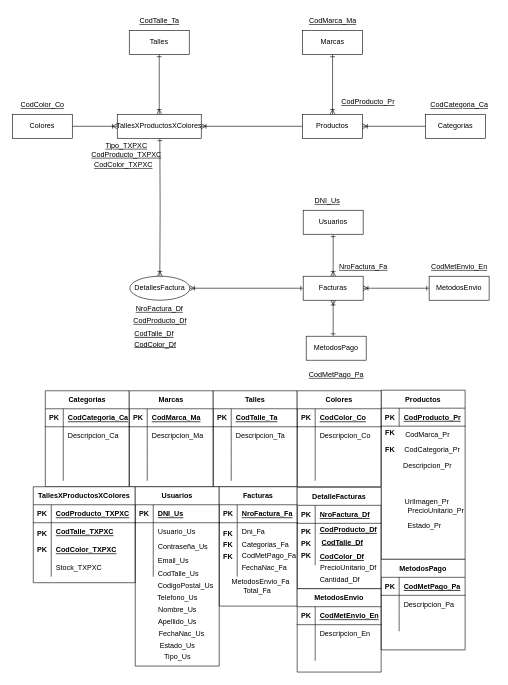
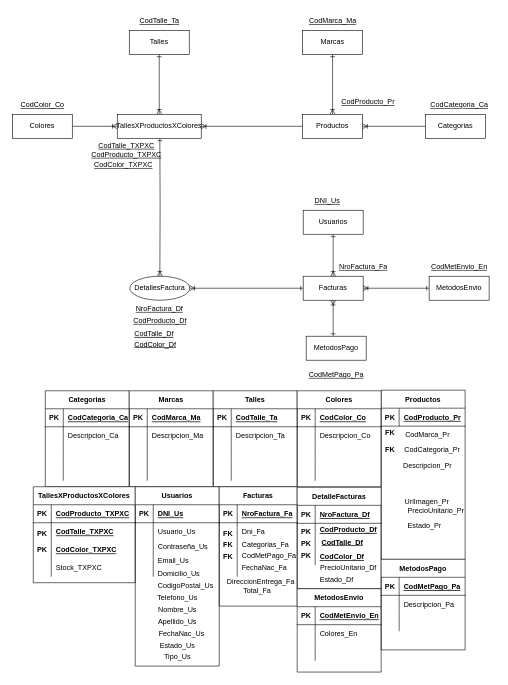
(127, 150) -> (127, 150)
(178, 574) -> (178, 574)
(341, 580) -> (338, 580)
(261, 582) -> (261, 582)
(346, 634) -> (339, 634)
